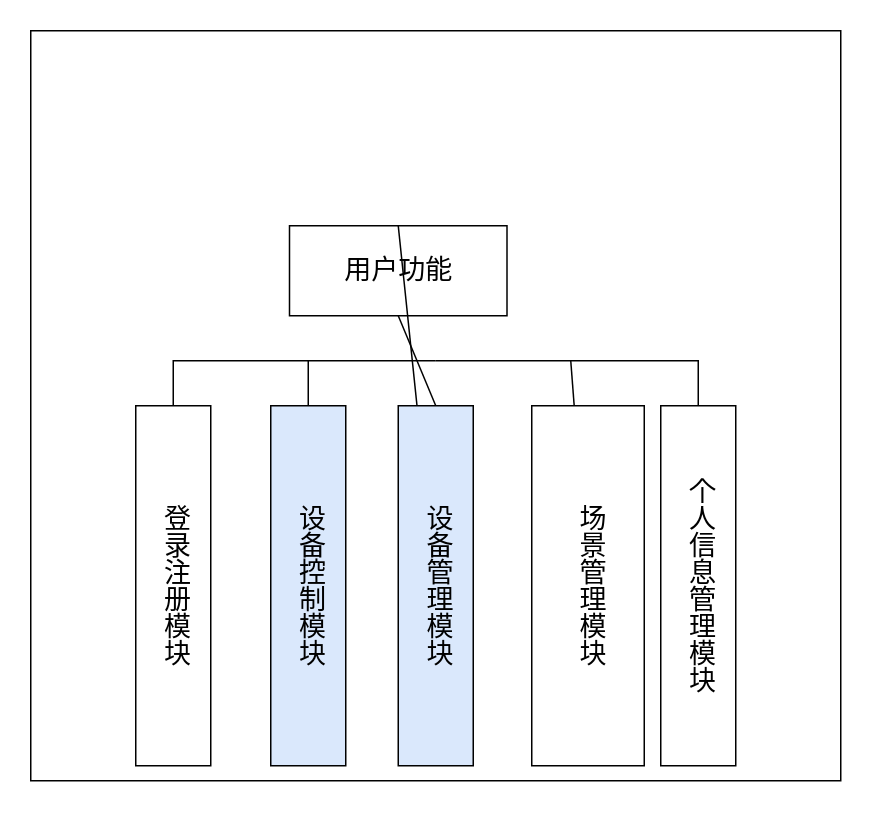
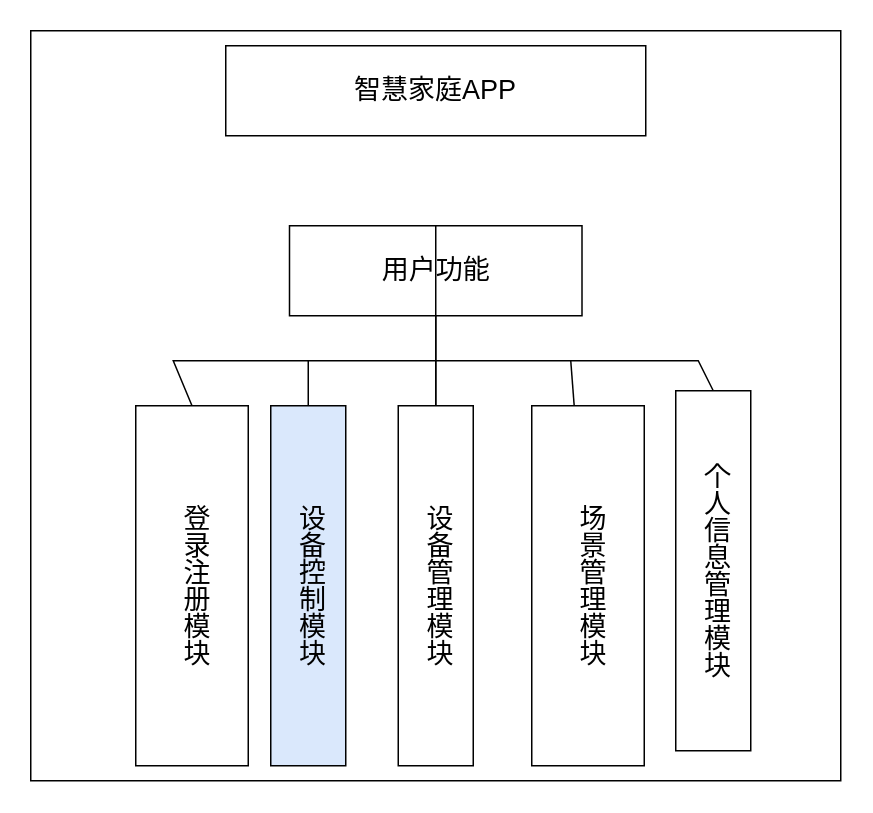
none -> (436, 91)
(398, 271) -> (436, 271)
(173, 586) -> (192, 586)
(436, 586) -> (436, 586)
(698, 586) -> (713, 571)
